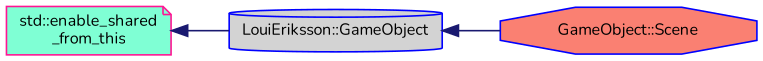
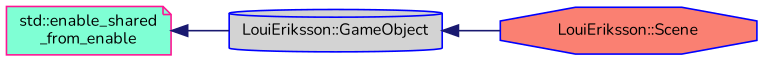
(89, 31) -> (89, 31)
(629, 31) -> (629, 31)
